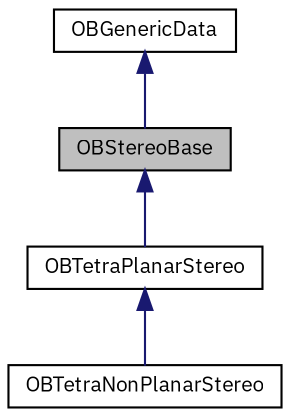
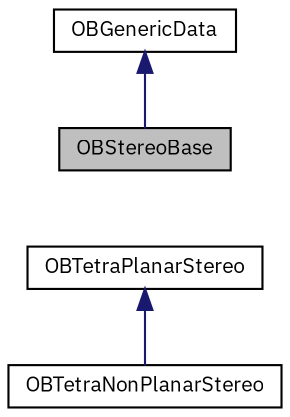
(145, 220) -> none
